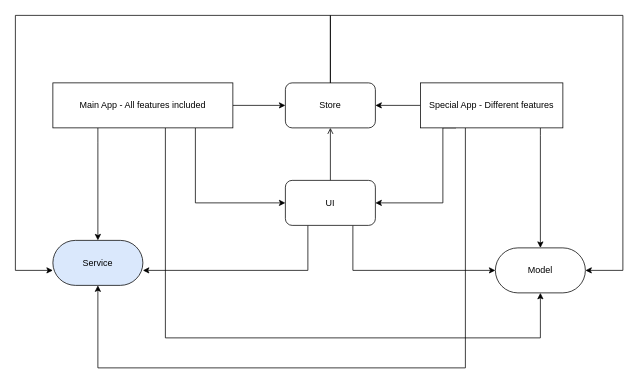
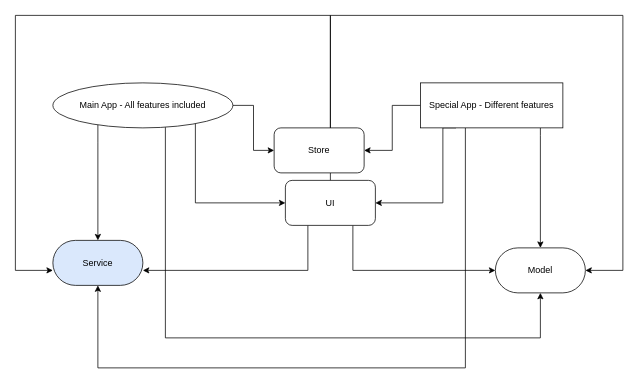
(143, 105) -> (143, 105)
(330, 105) -> (319, 150)
